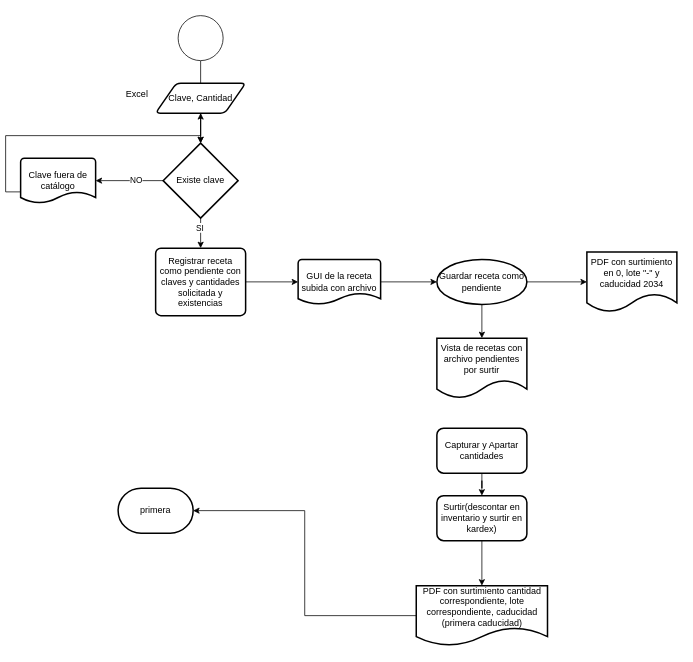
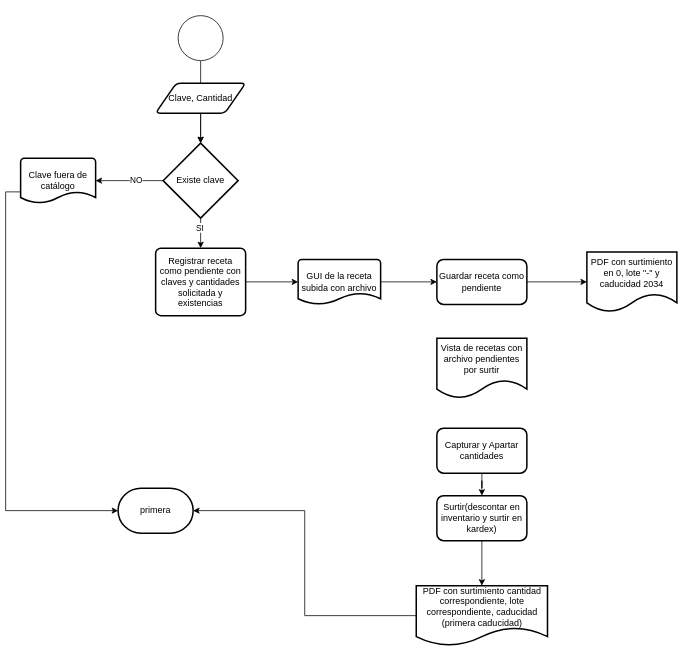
(137, 94) -> none
(73, 135) -> (6, 404)
(482, 282) -> (482, 282)
(482, 331) -> none
